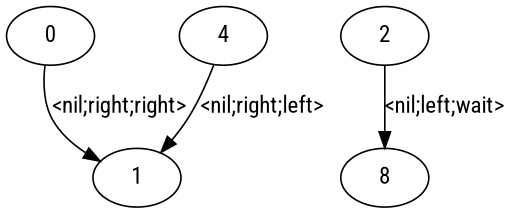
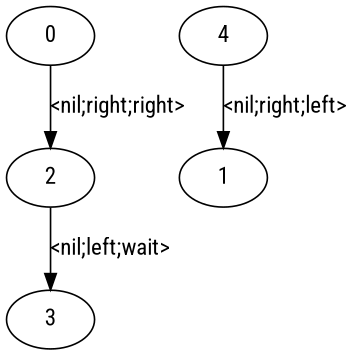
(51, 116) -> (51, 99)
(385, 178) -> (51, 320)
